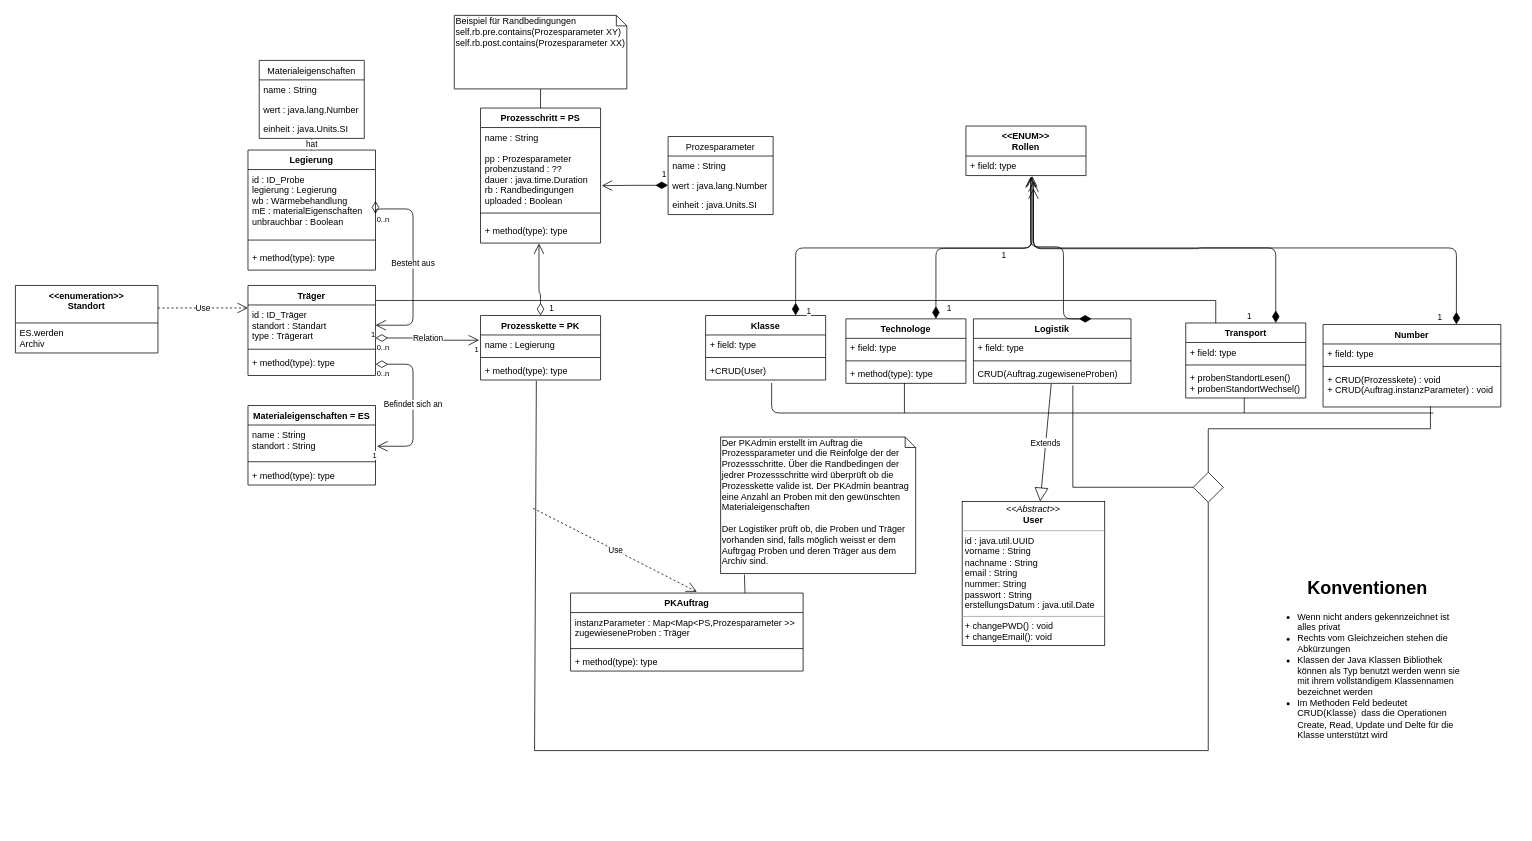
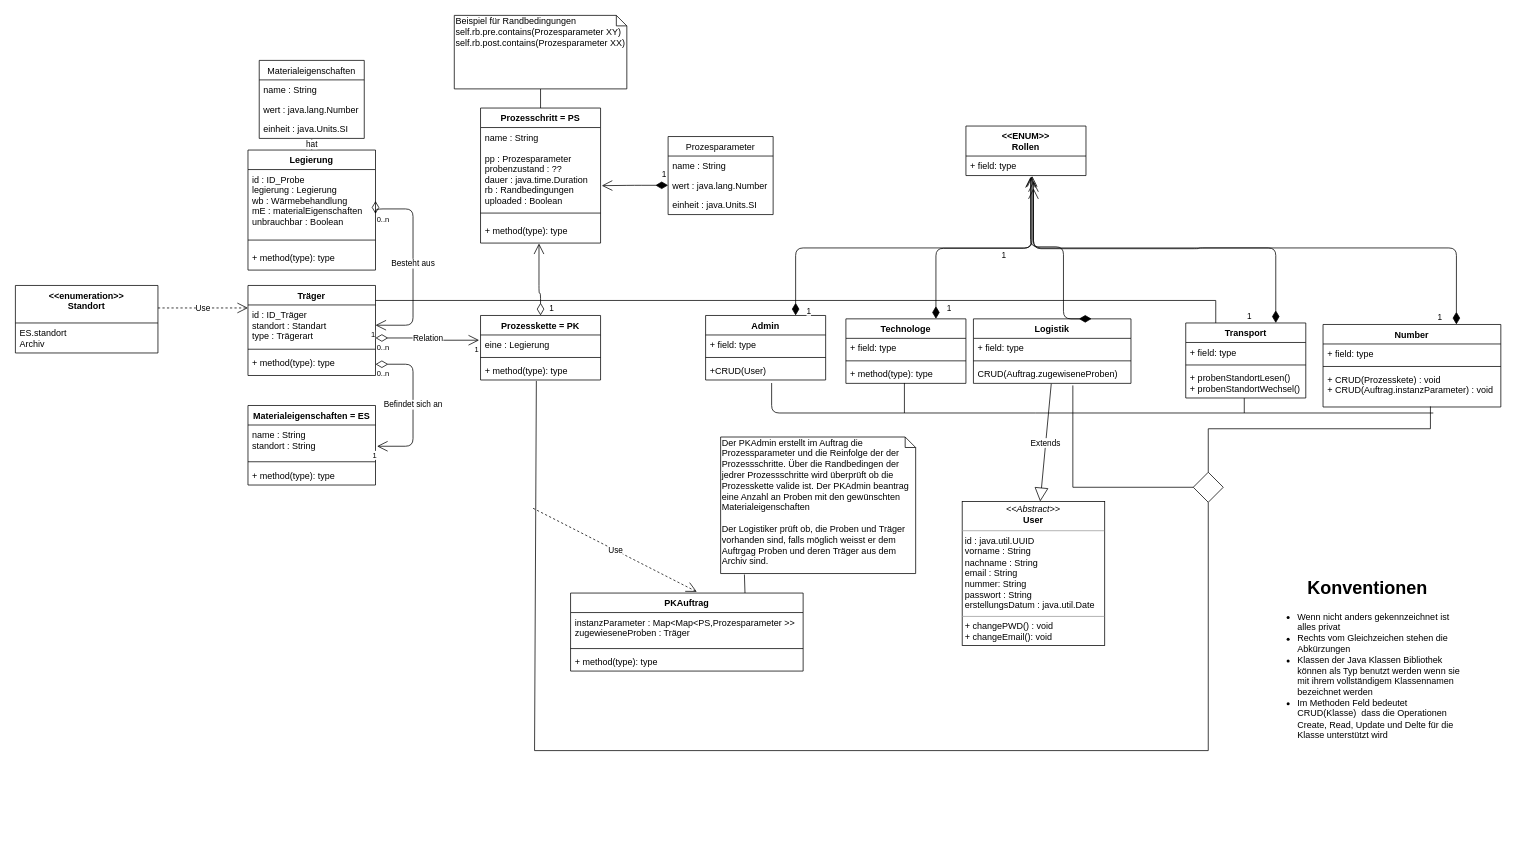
(765, 326) -> (765, 326)
(41, 333) -> (46, 333)
(520, 345) -> (519, 345)
